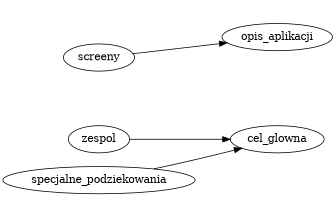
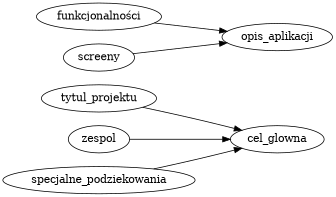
none -> (99, 17)
none -> (99, 98)
